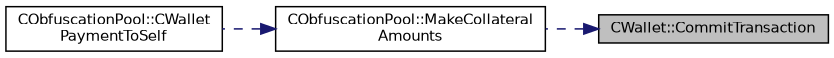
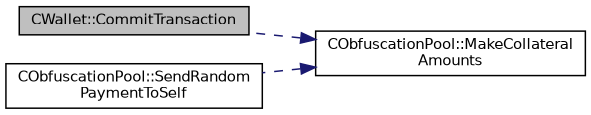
(114, 29) -> (134, 86)
(565, 29) -> (275, 35)
